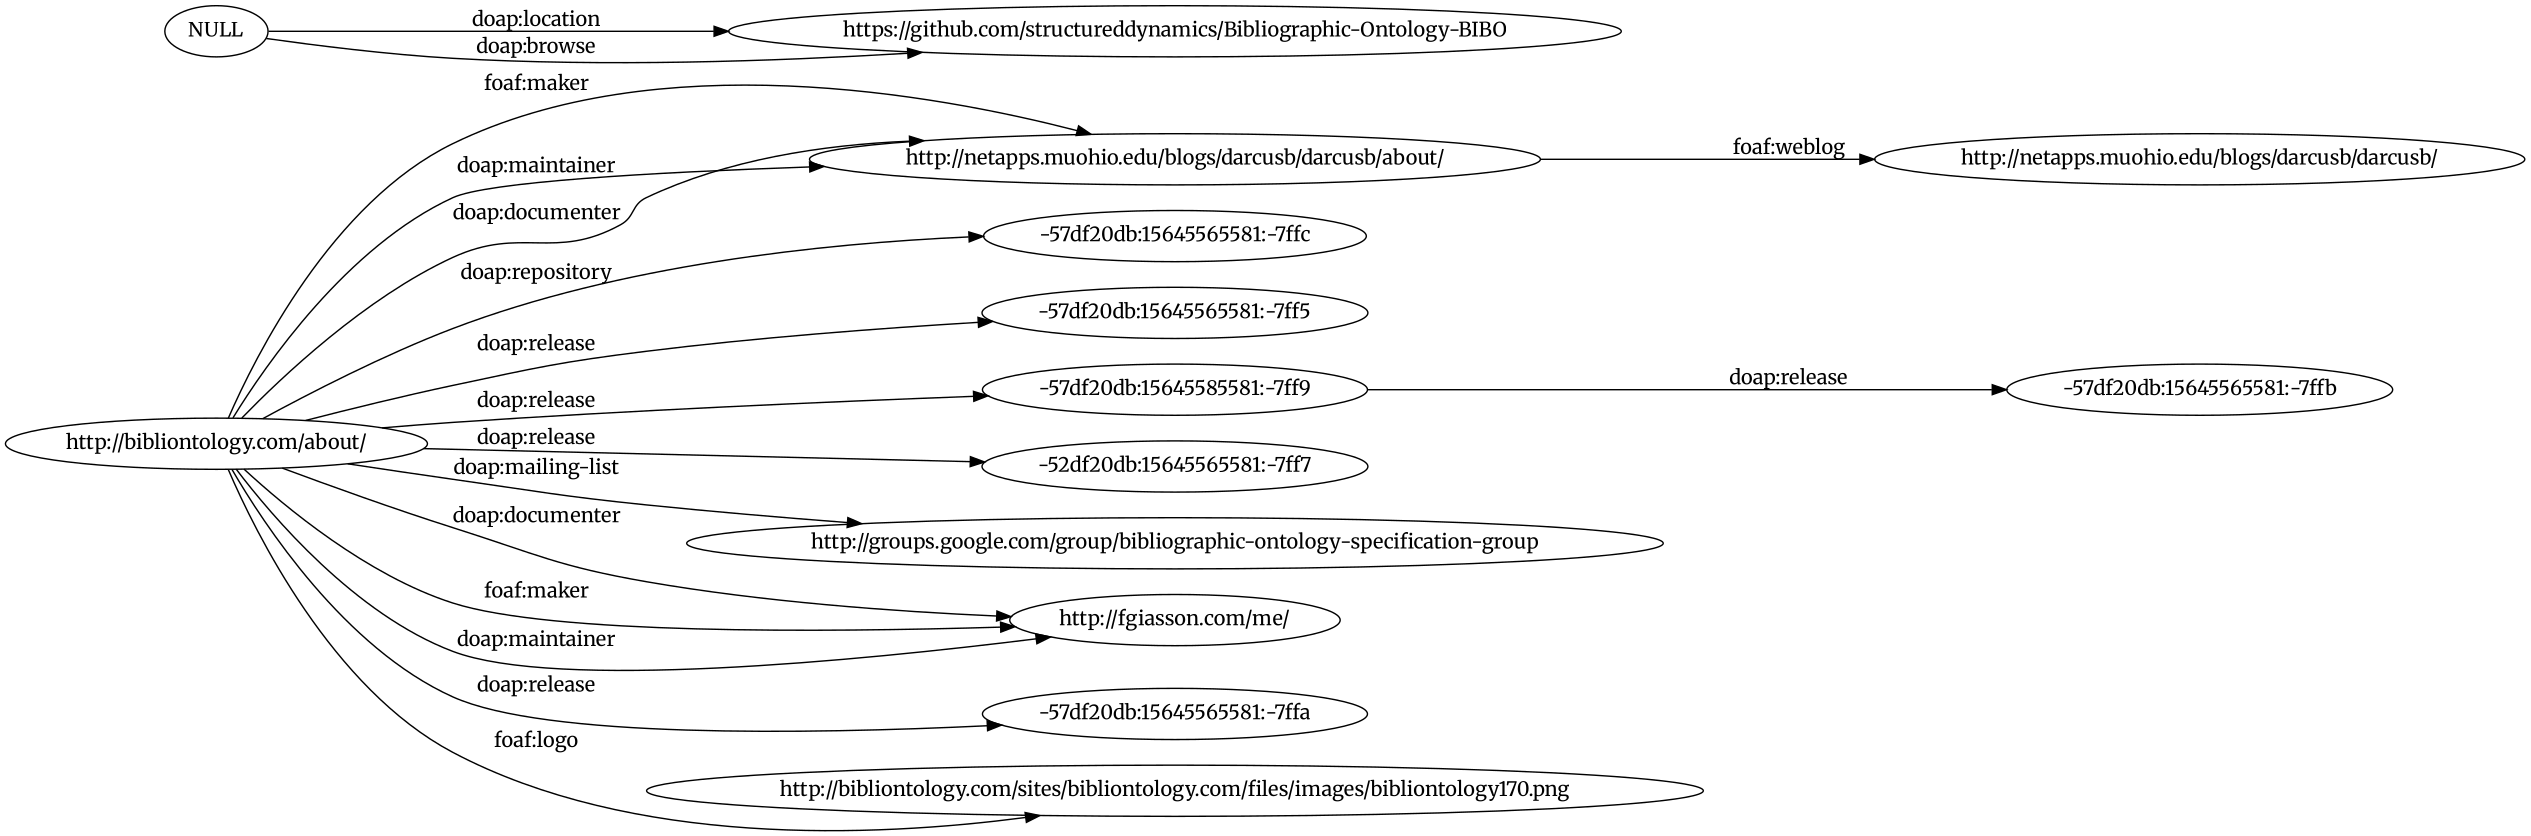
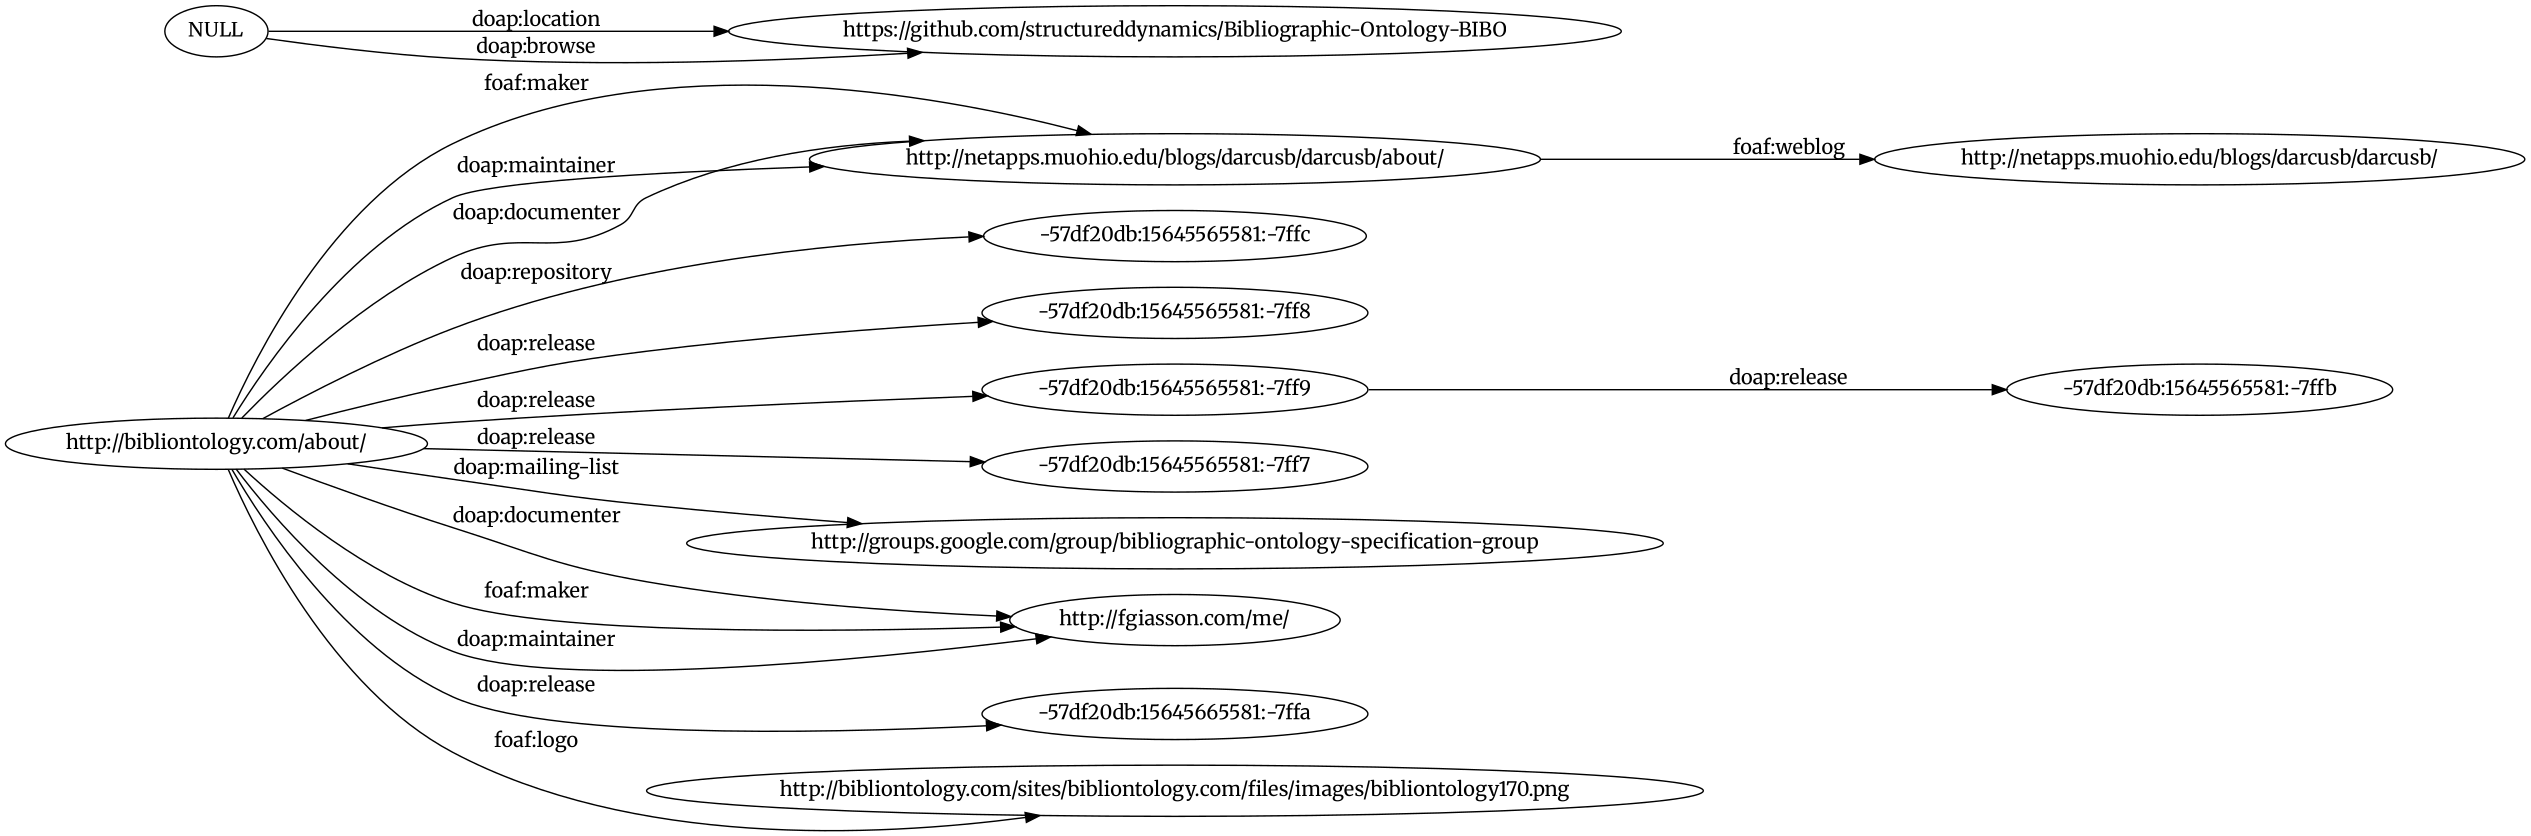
(1175, 313) -> (1175, 313)
(1175, 390) -> (1175, 390)
(1175, 466) -> (1175, 466)
(1175, 714) -> (1175, 714)
